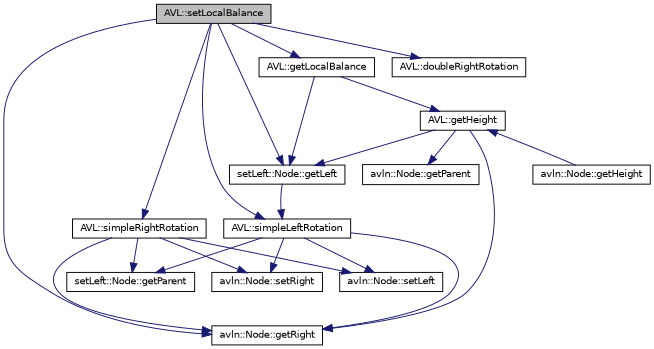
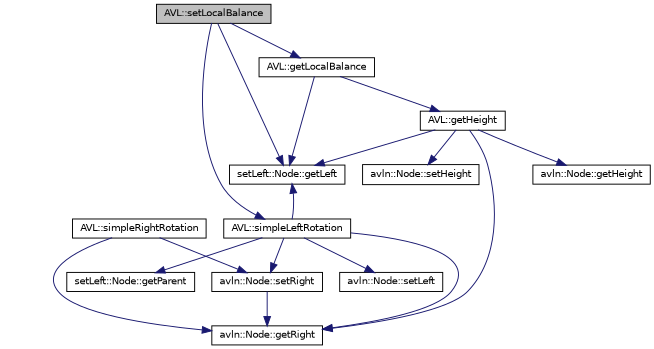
(459, 67) -> none
(178, 117) -> none
(537, 149) -> (517, 146)
(421, 175) -> (421, 175)
(4, 196) -> (267, 304)
(281, 197) -> (294, 206)
(136, 251) -> none
(261, 254) -> none
